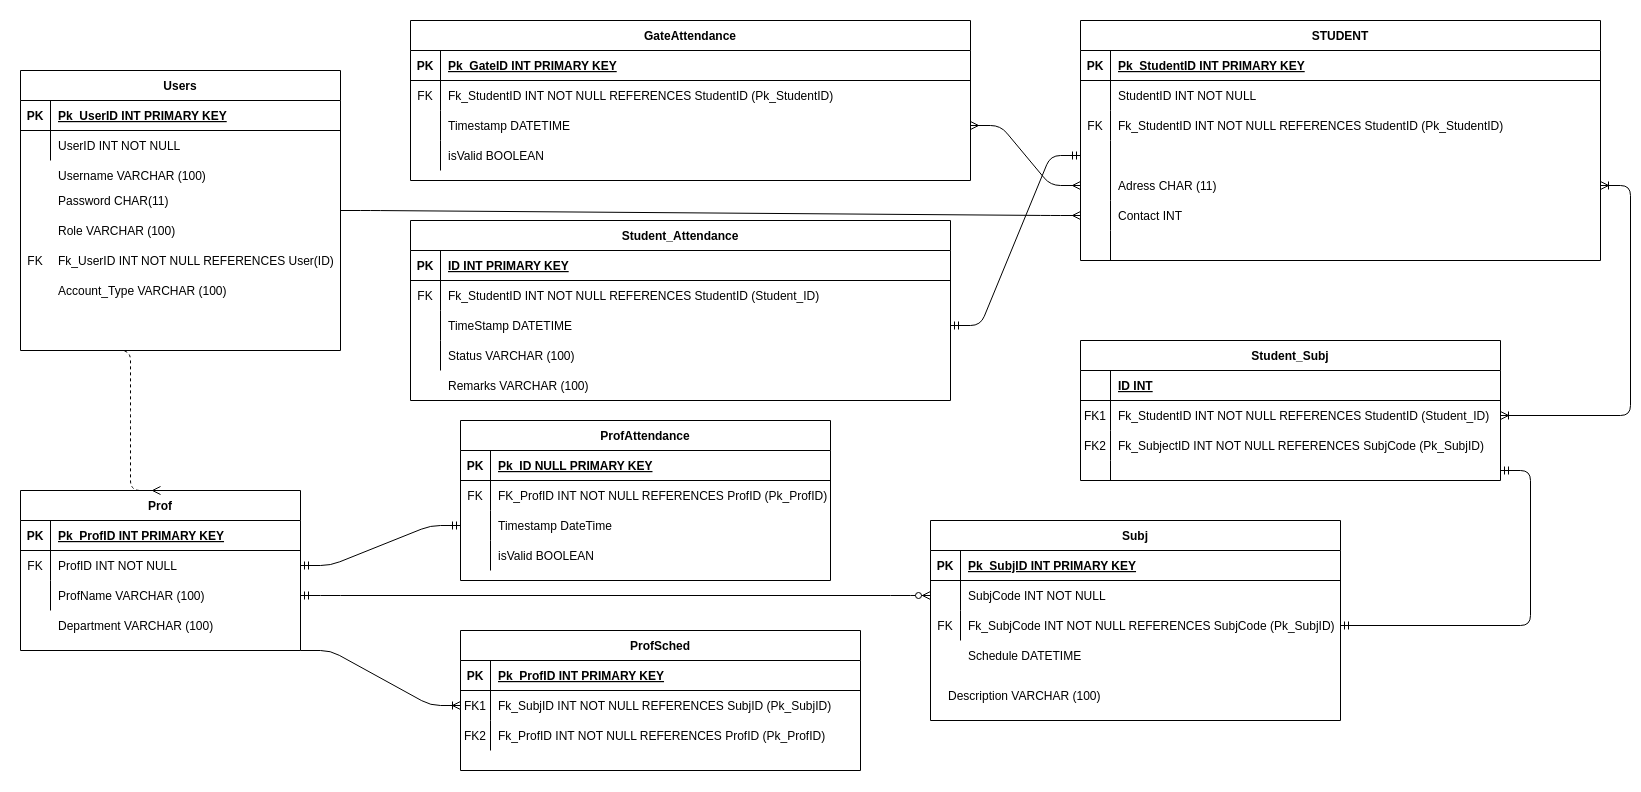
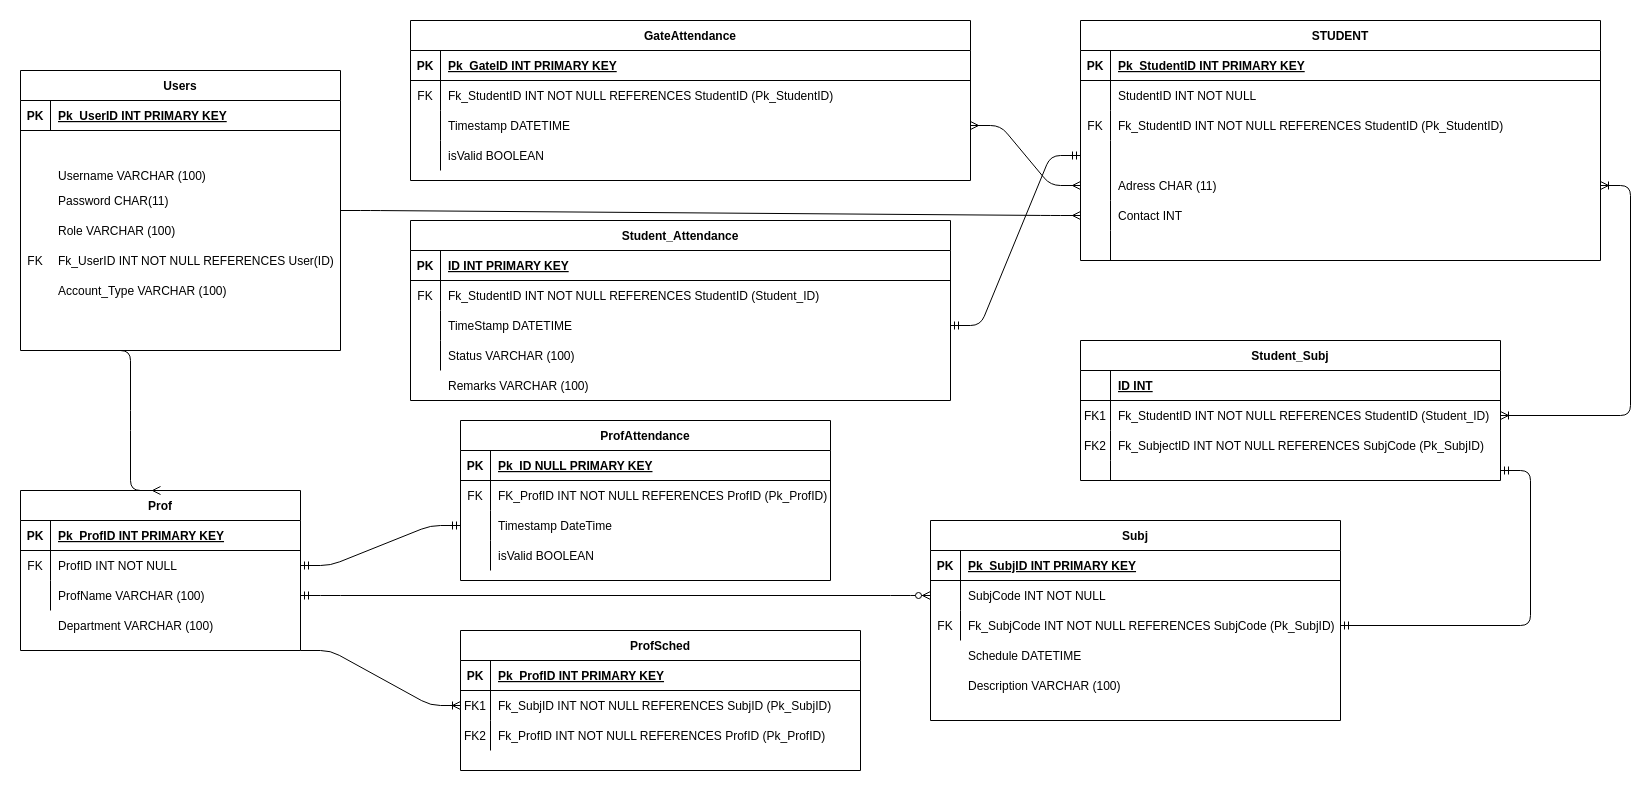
(196, 146) -> none
(131, 422) -> (131, 422)
(1131, 696) -> (1151, 686)
